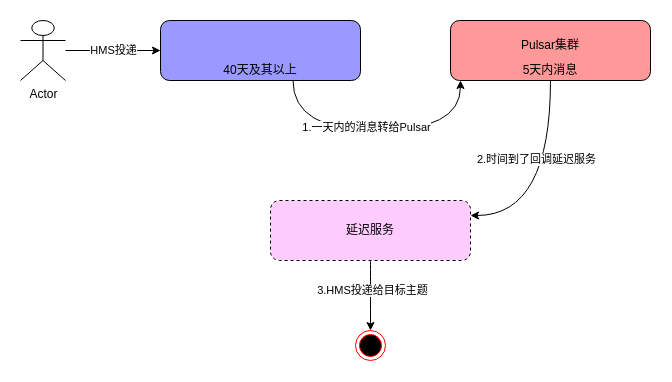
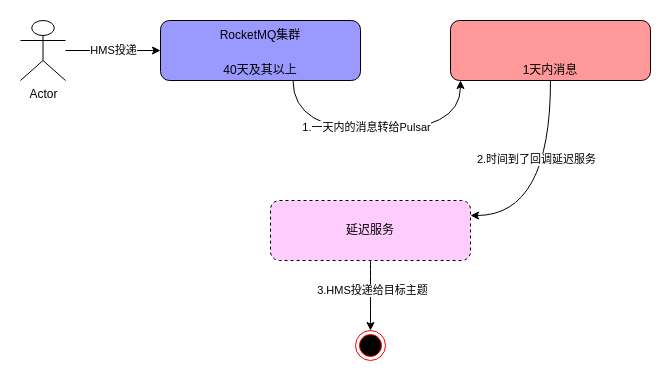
none -> (261, 36)
(551, 46) -> none
(551, 71) -> (551, 71)
